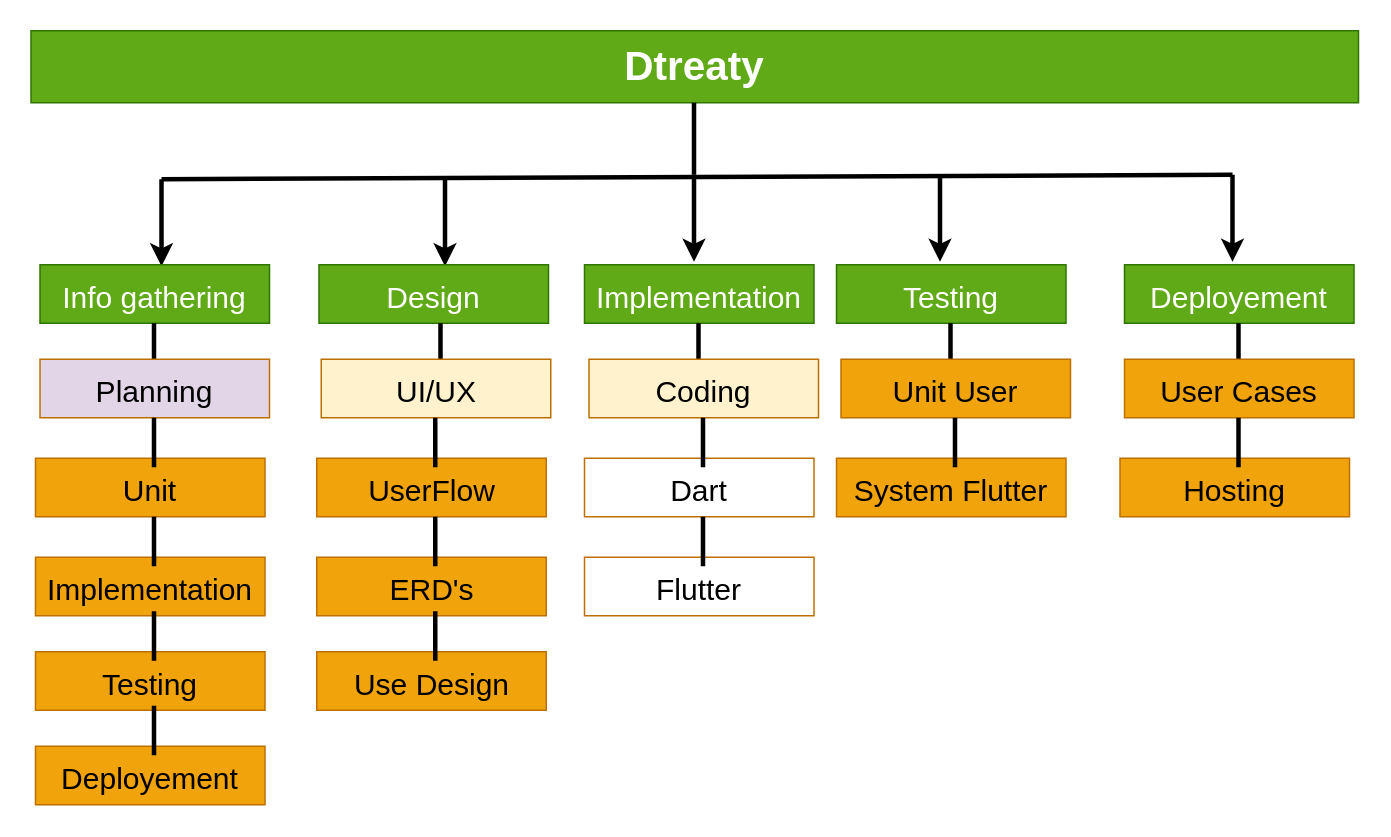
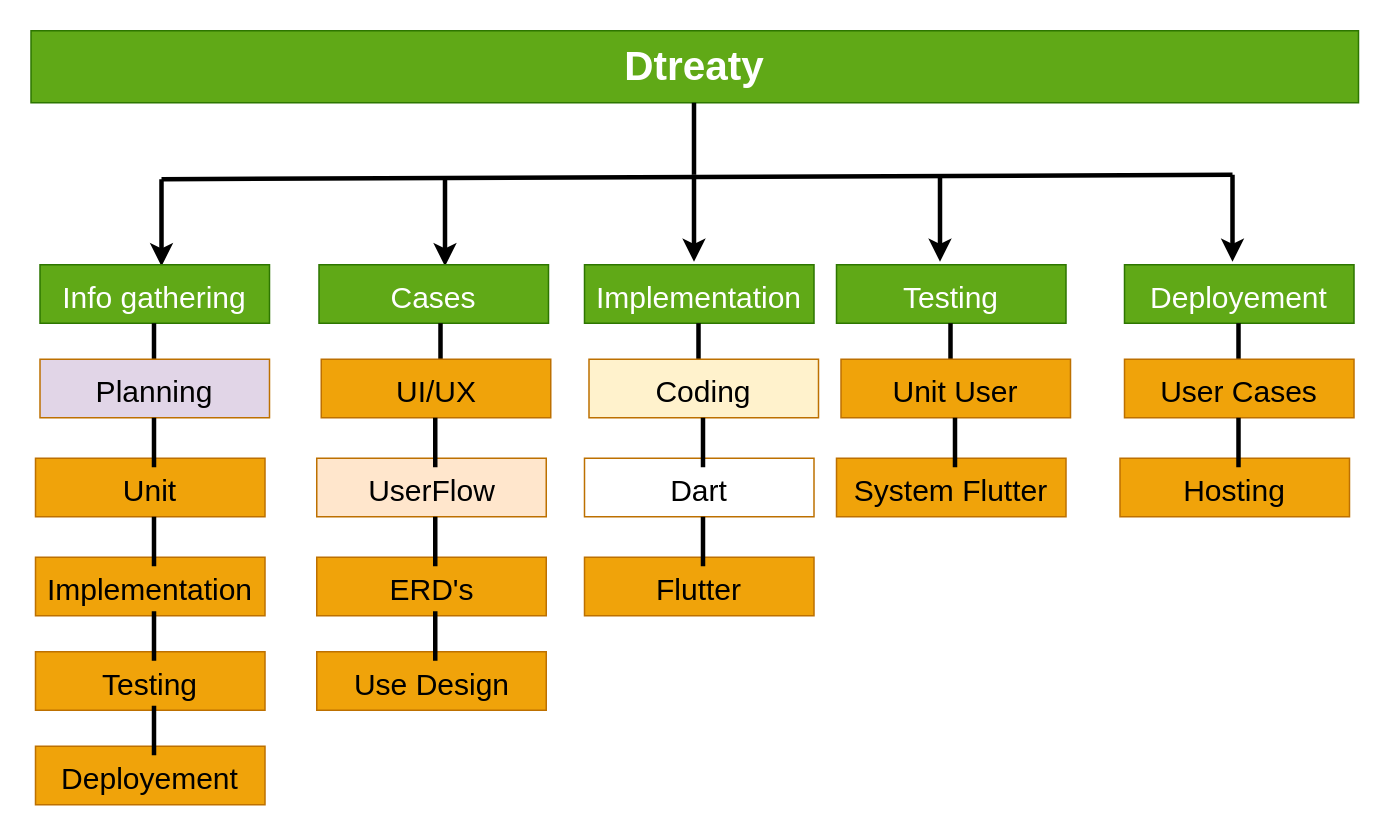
(434, 295) -> (434, 295)
(436, 389) -> (436, 389)
(431, 488) -> (431, 488)
(699, 587) -> (699, 587)
